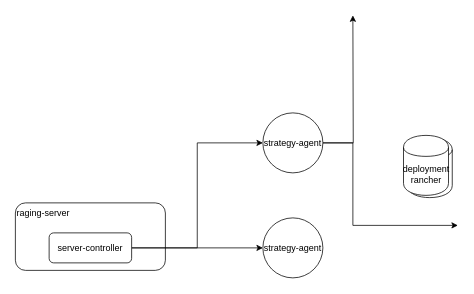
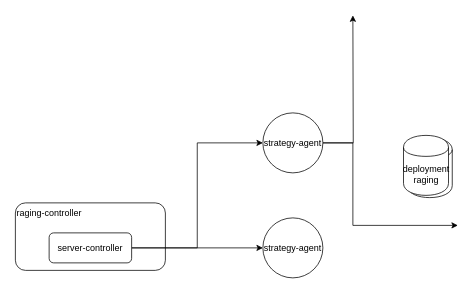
(426, 174) -> (426, 174)
(48, 214) -> (56, 214)
